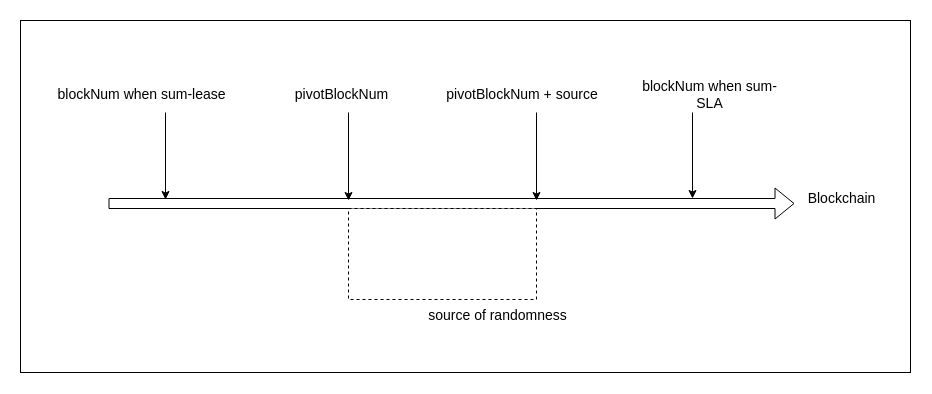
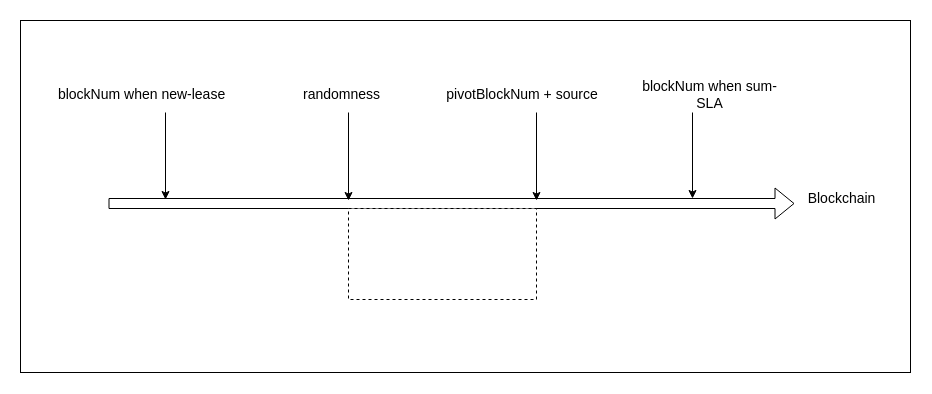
(144, 95) -> (144, 95)
(342, 95) -> (342, 95)
(498, 315) -> none
